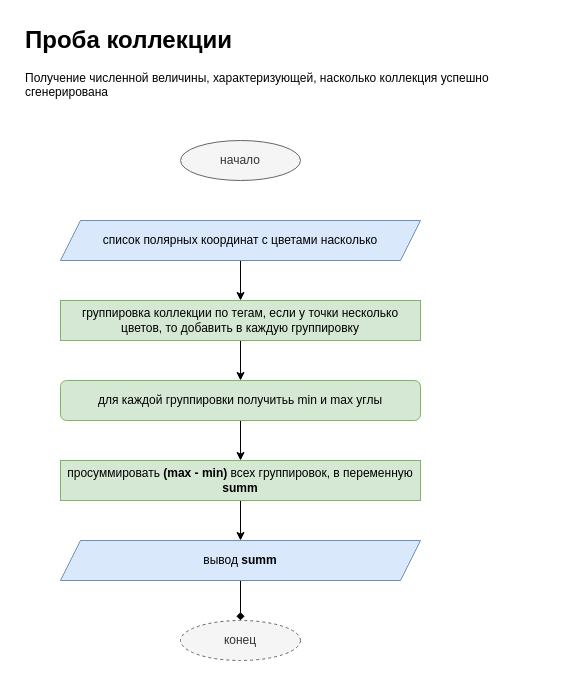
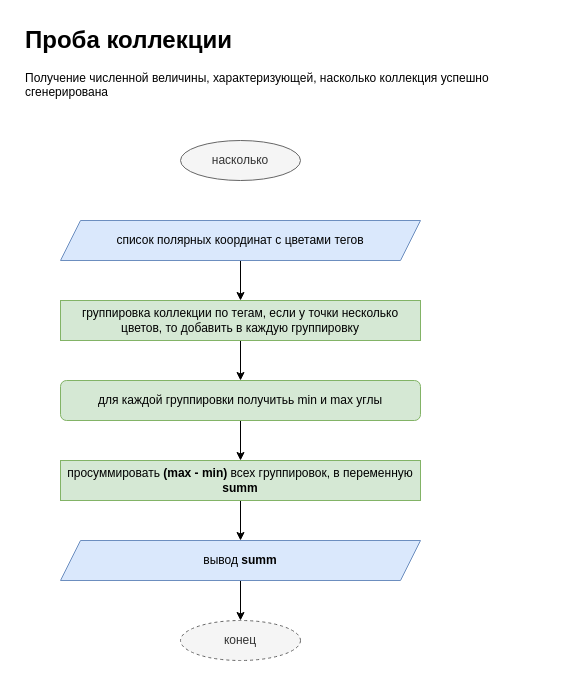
(241, 161) -> (241, 161)
(241, 241) -> (241, 241)
(241, 612) -> (241, 612)
